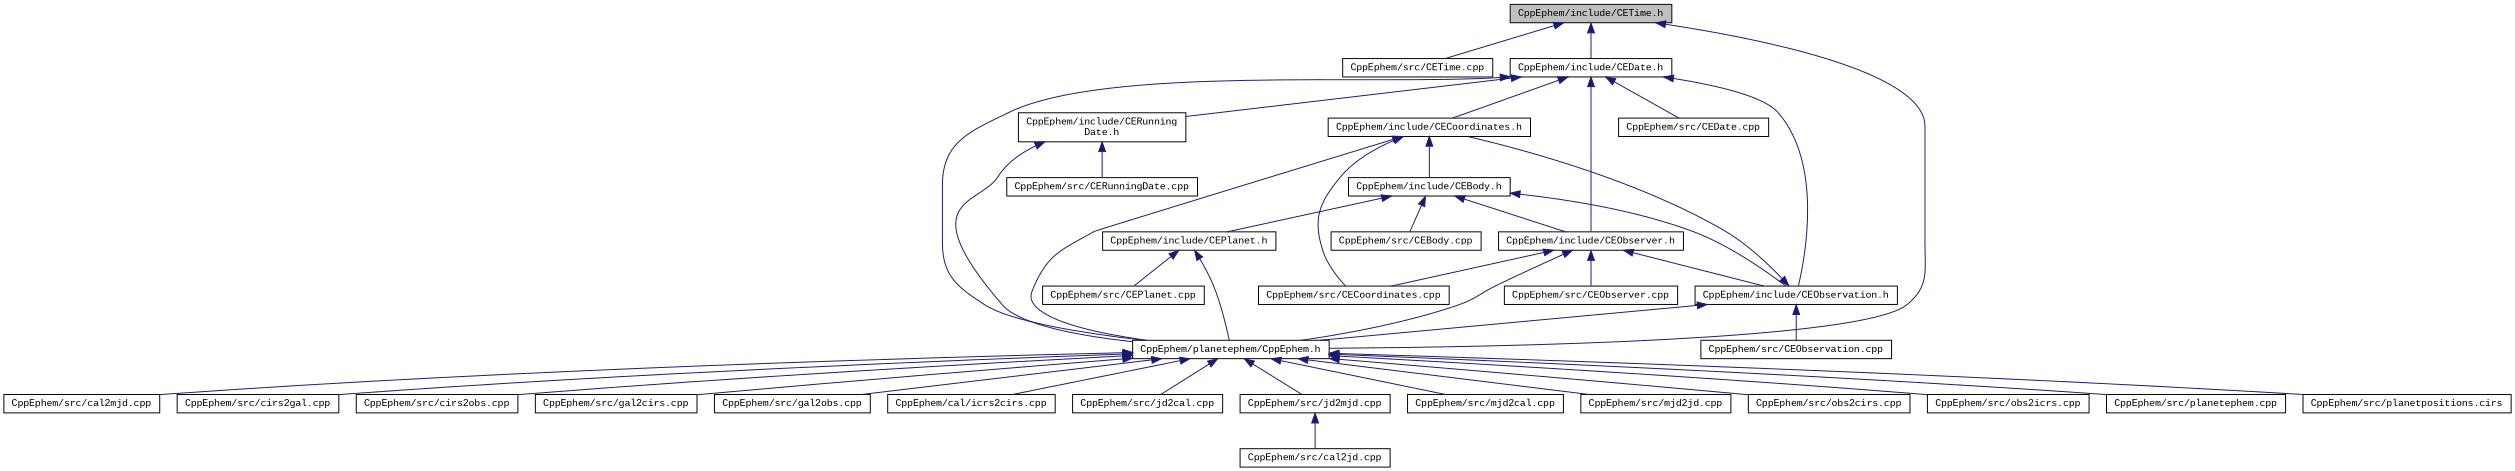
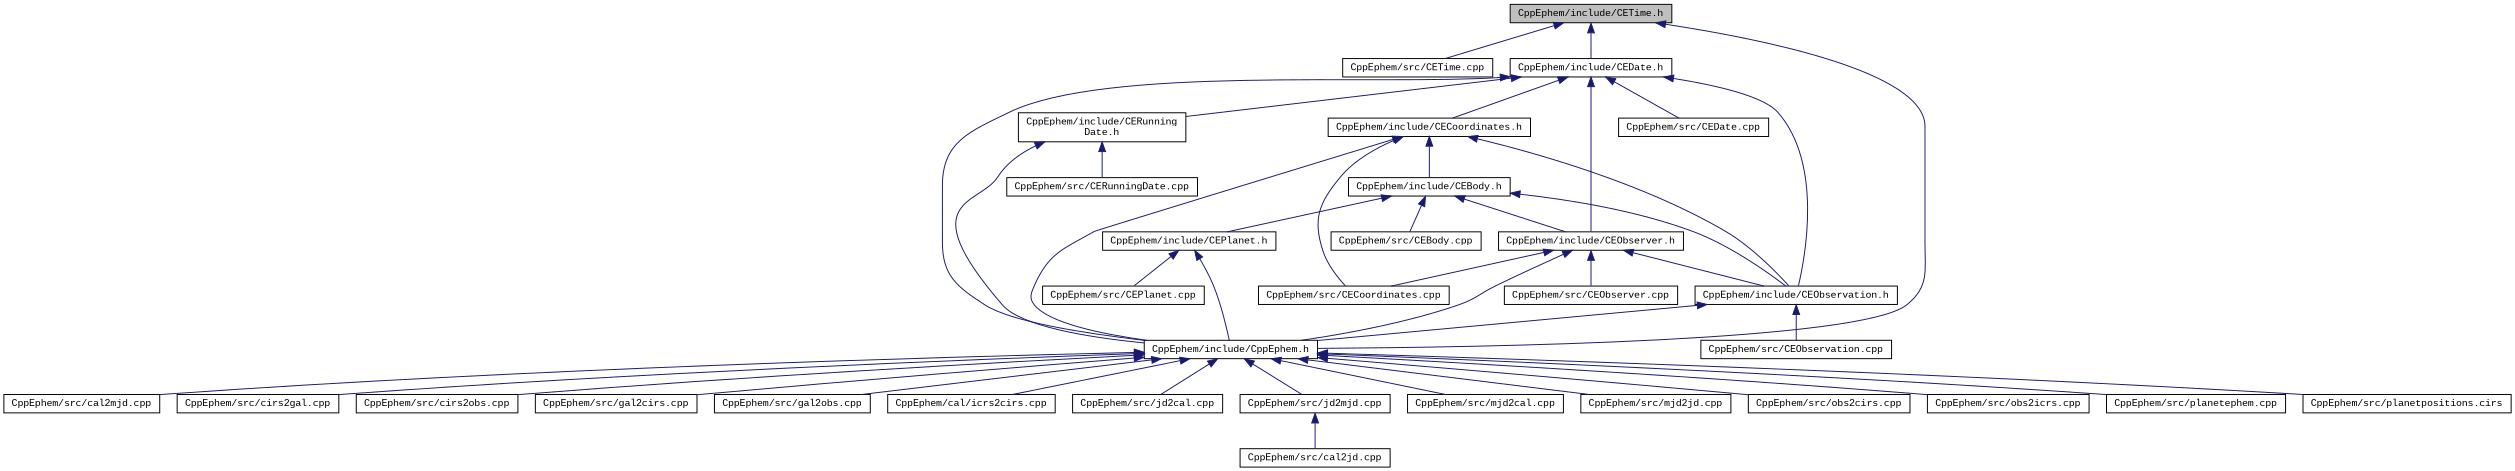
(1634, 188) -> (1644, 192)
(1231, 349) -> (1231, 349)
